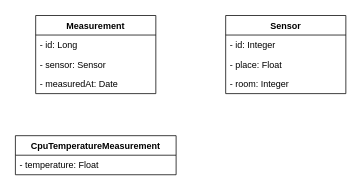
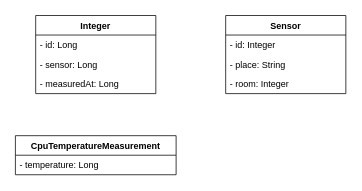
(95, 26) -> (95, 26)
(77, 65) -> (72, 65)
(259, 65) -> (261, 65)
(82, 84) -> (82, 84)
(65, 165) -> (64, 165)
